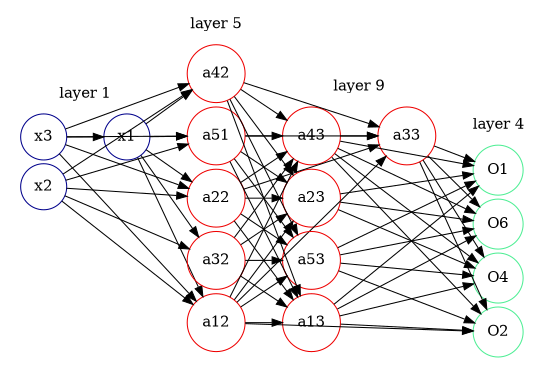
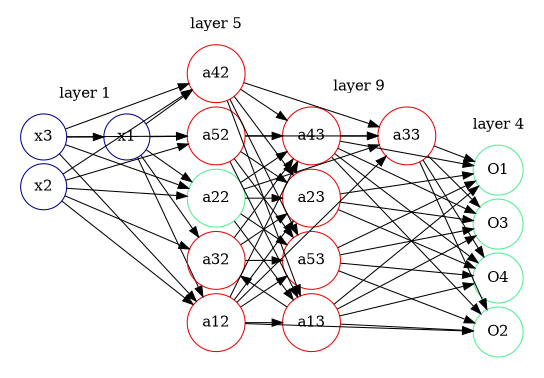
(216, 136) -> (216, 136)
(216, 198) -> (216, 198)
(498, 224) -> (498, 224)
(259, 289) -> (268, 294)
